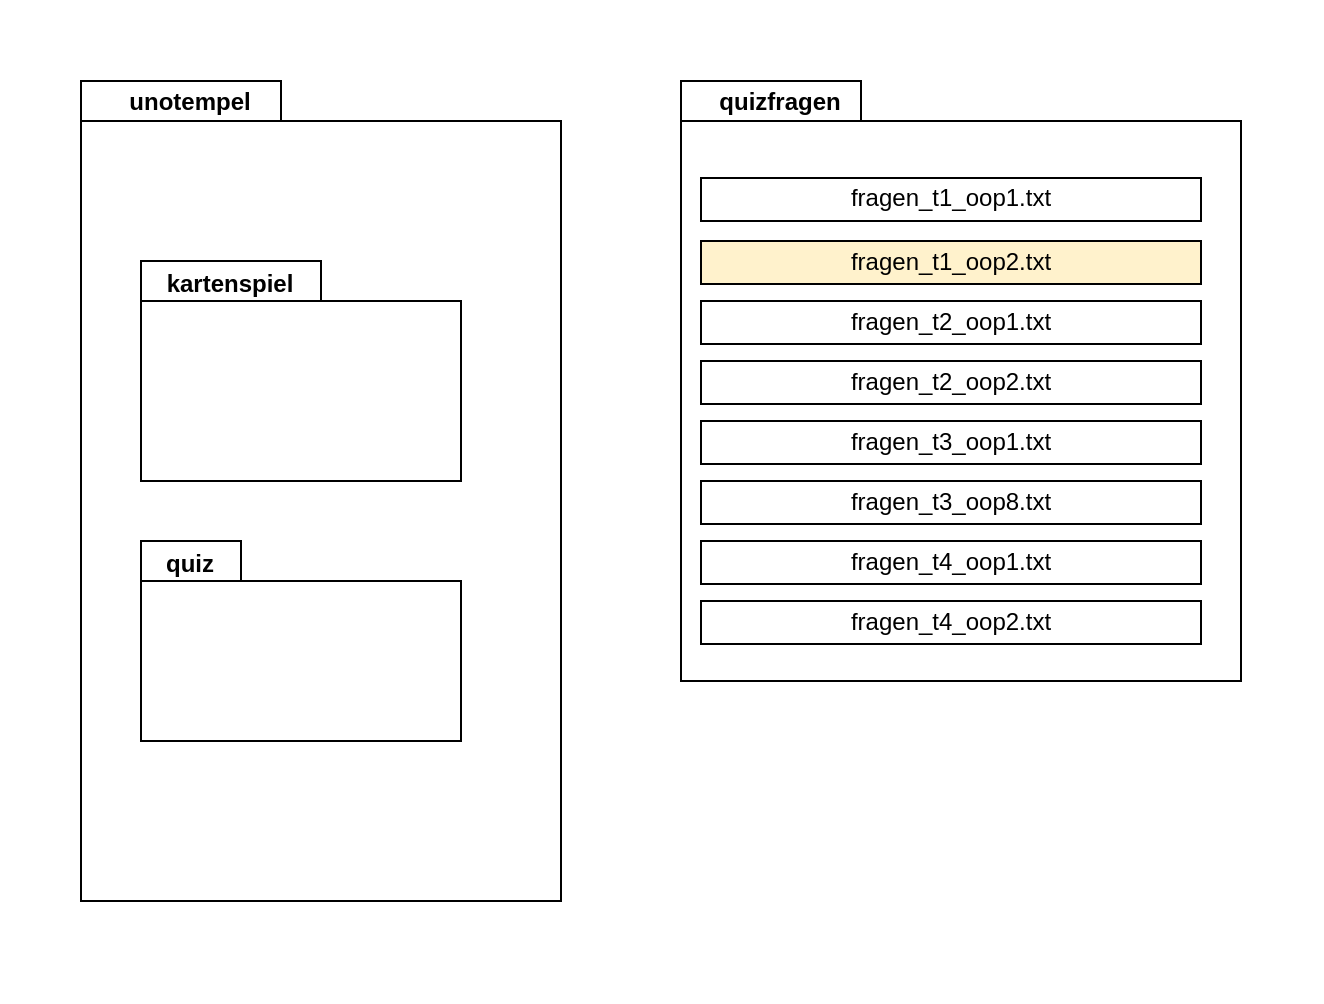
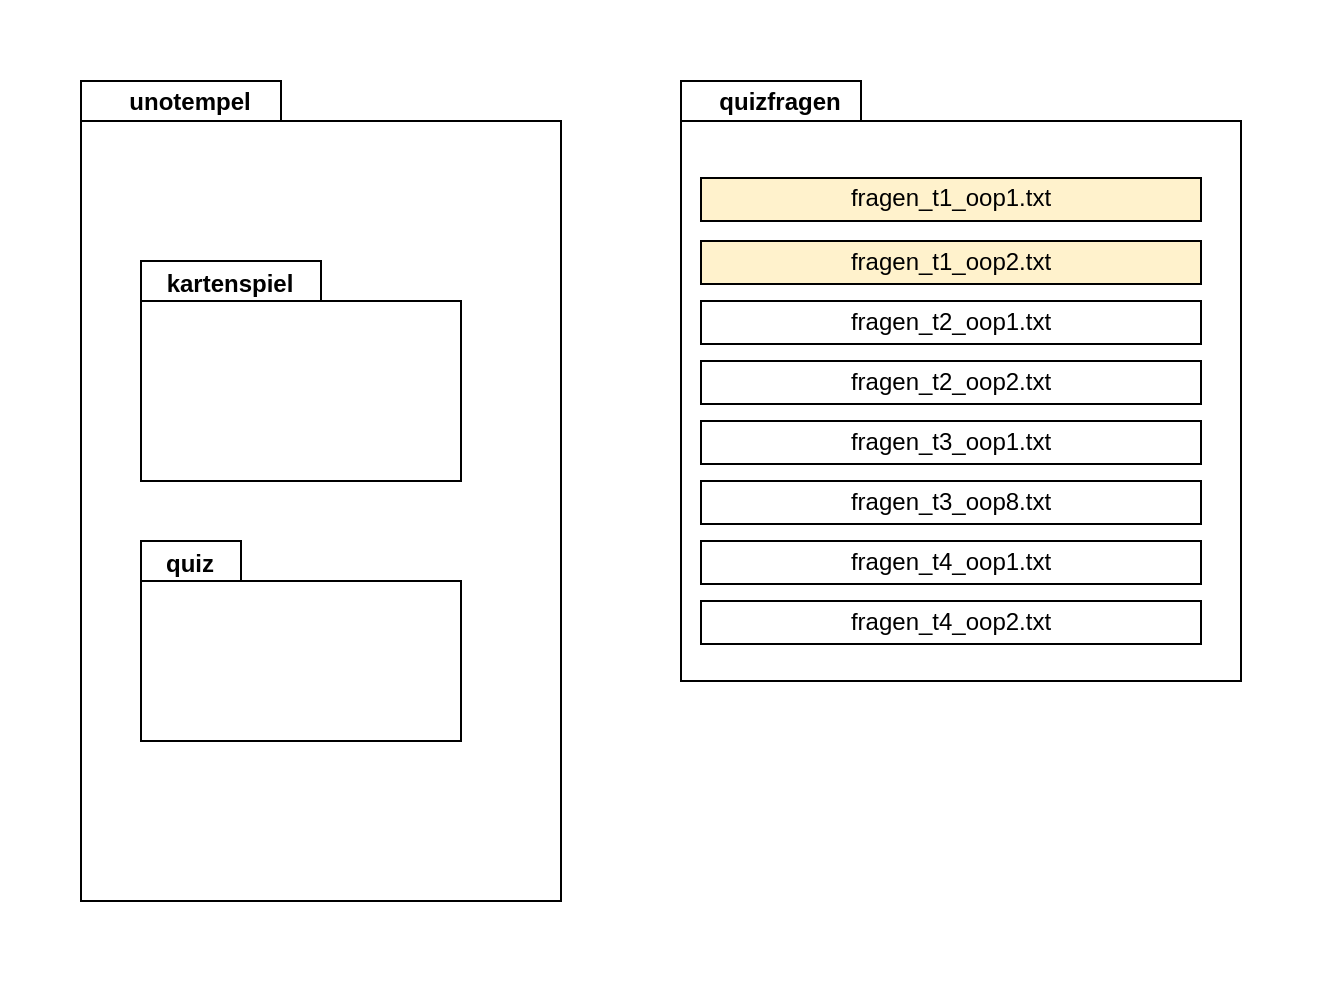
(951, 200) -> (951, 200)
